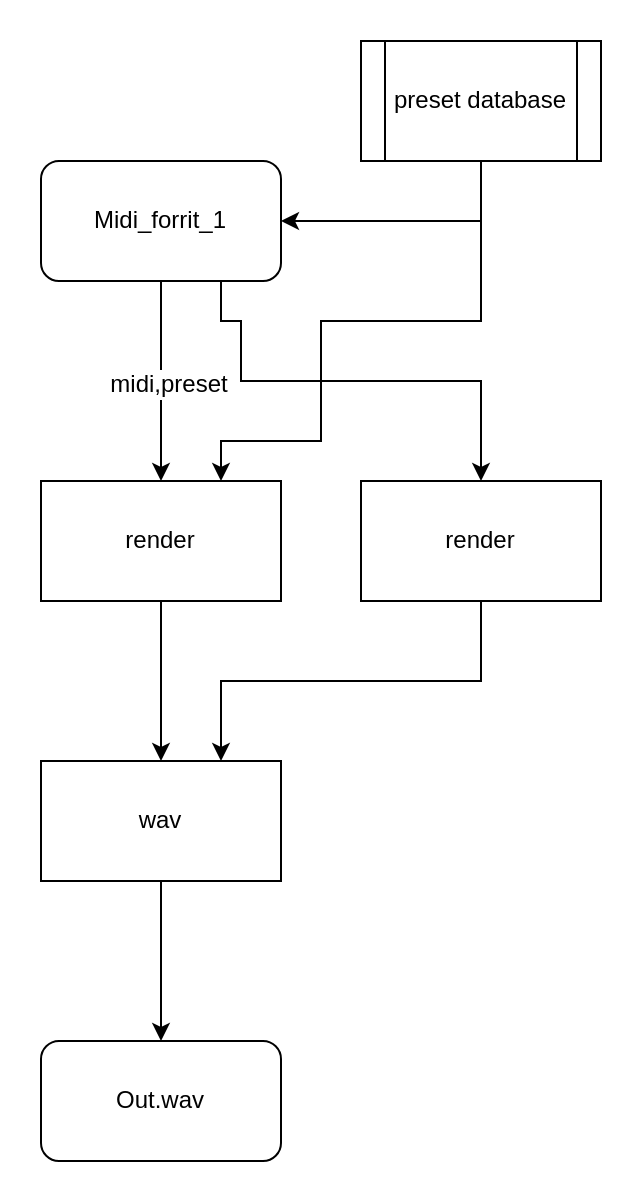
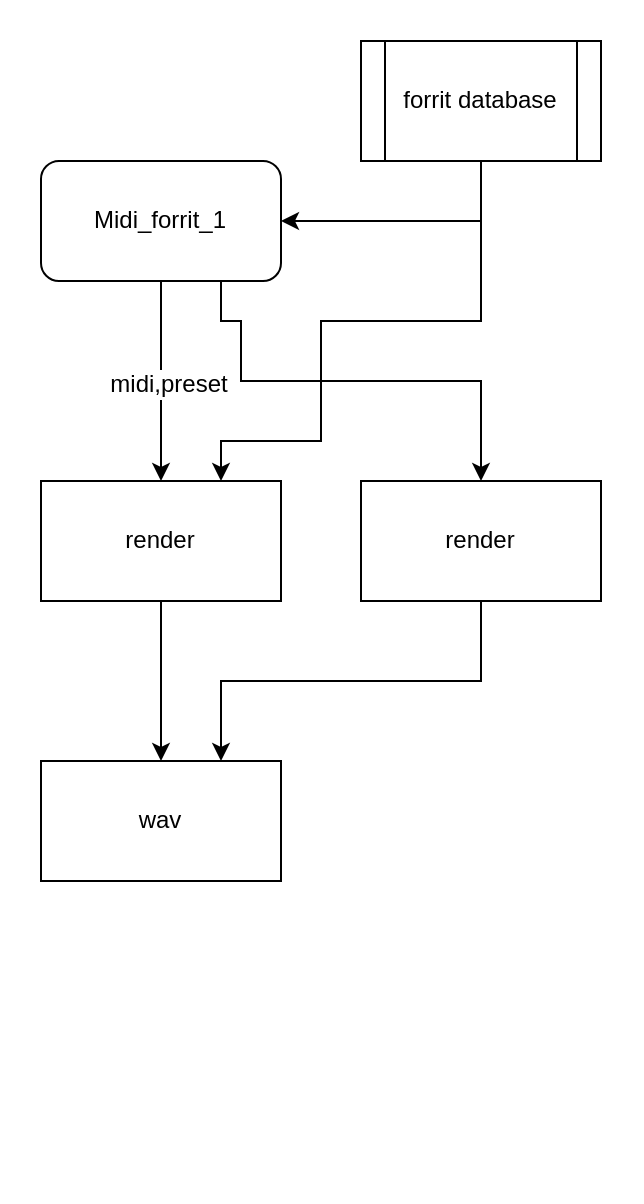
(481, 101) -> (481, 101)
(161, 954) -> none
(161, 1101) -> none
